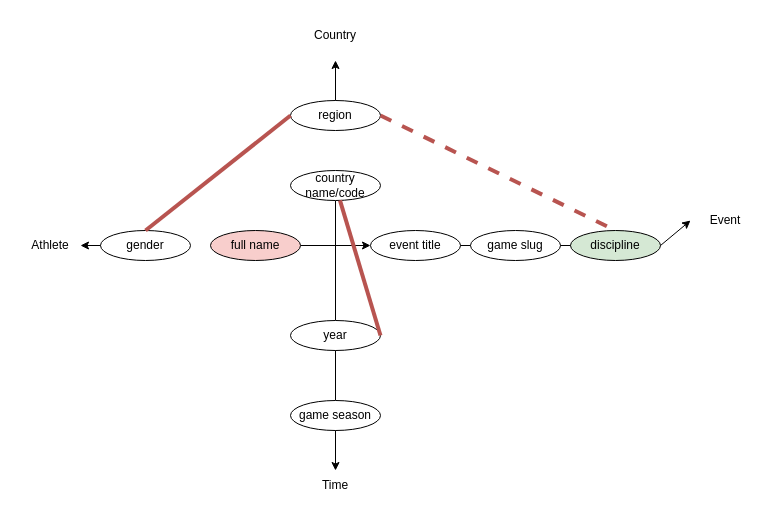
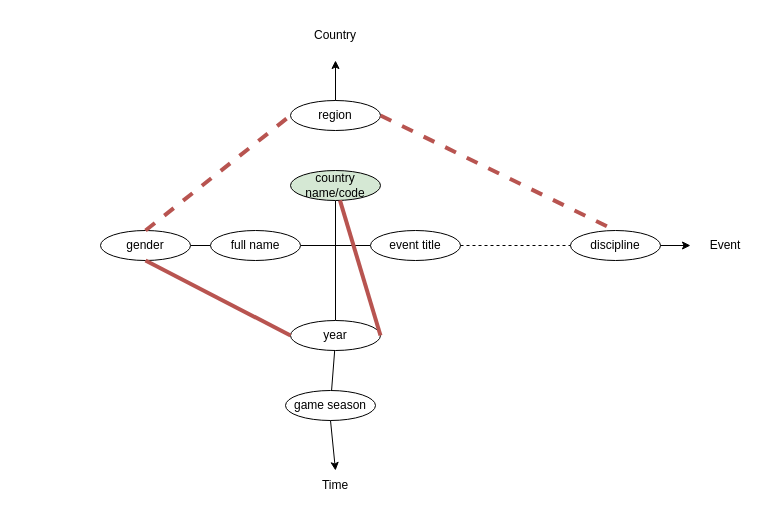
(216, 175) -> (216, 175)
(336, 186) -> (336, 186)
(726, 221) -> (726, 246)
(51, 246) -> none
(94, 246) -> none
none -> (201, 246)
(256, 246) -> (256, 246)
(362, 246) -> (364, 246)
(516, 246) -> (516, 246)
(516, 246) -> none
(616, 246) -> (616, 246)
none -> (218, 298)
(336, 416) -> (331, 406)
